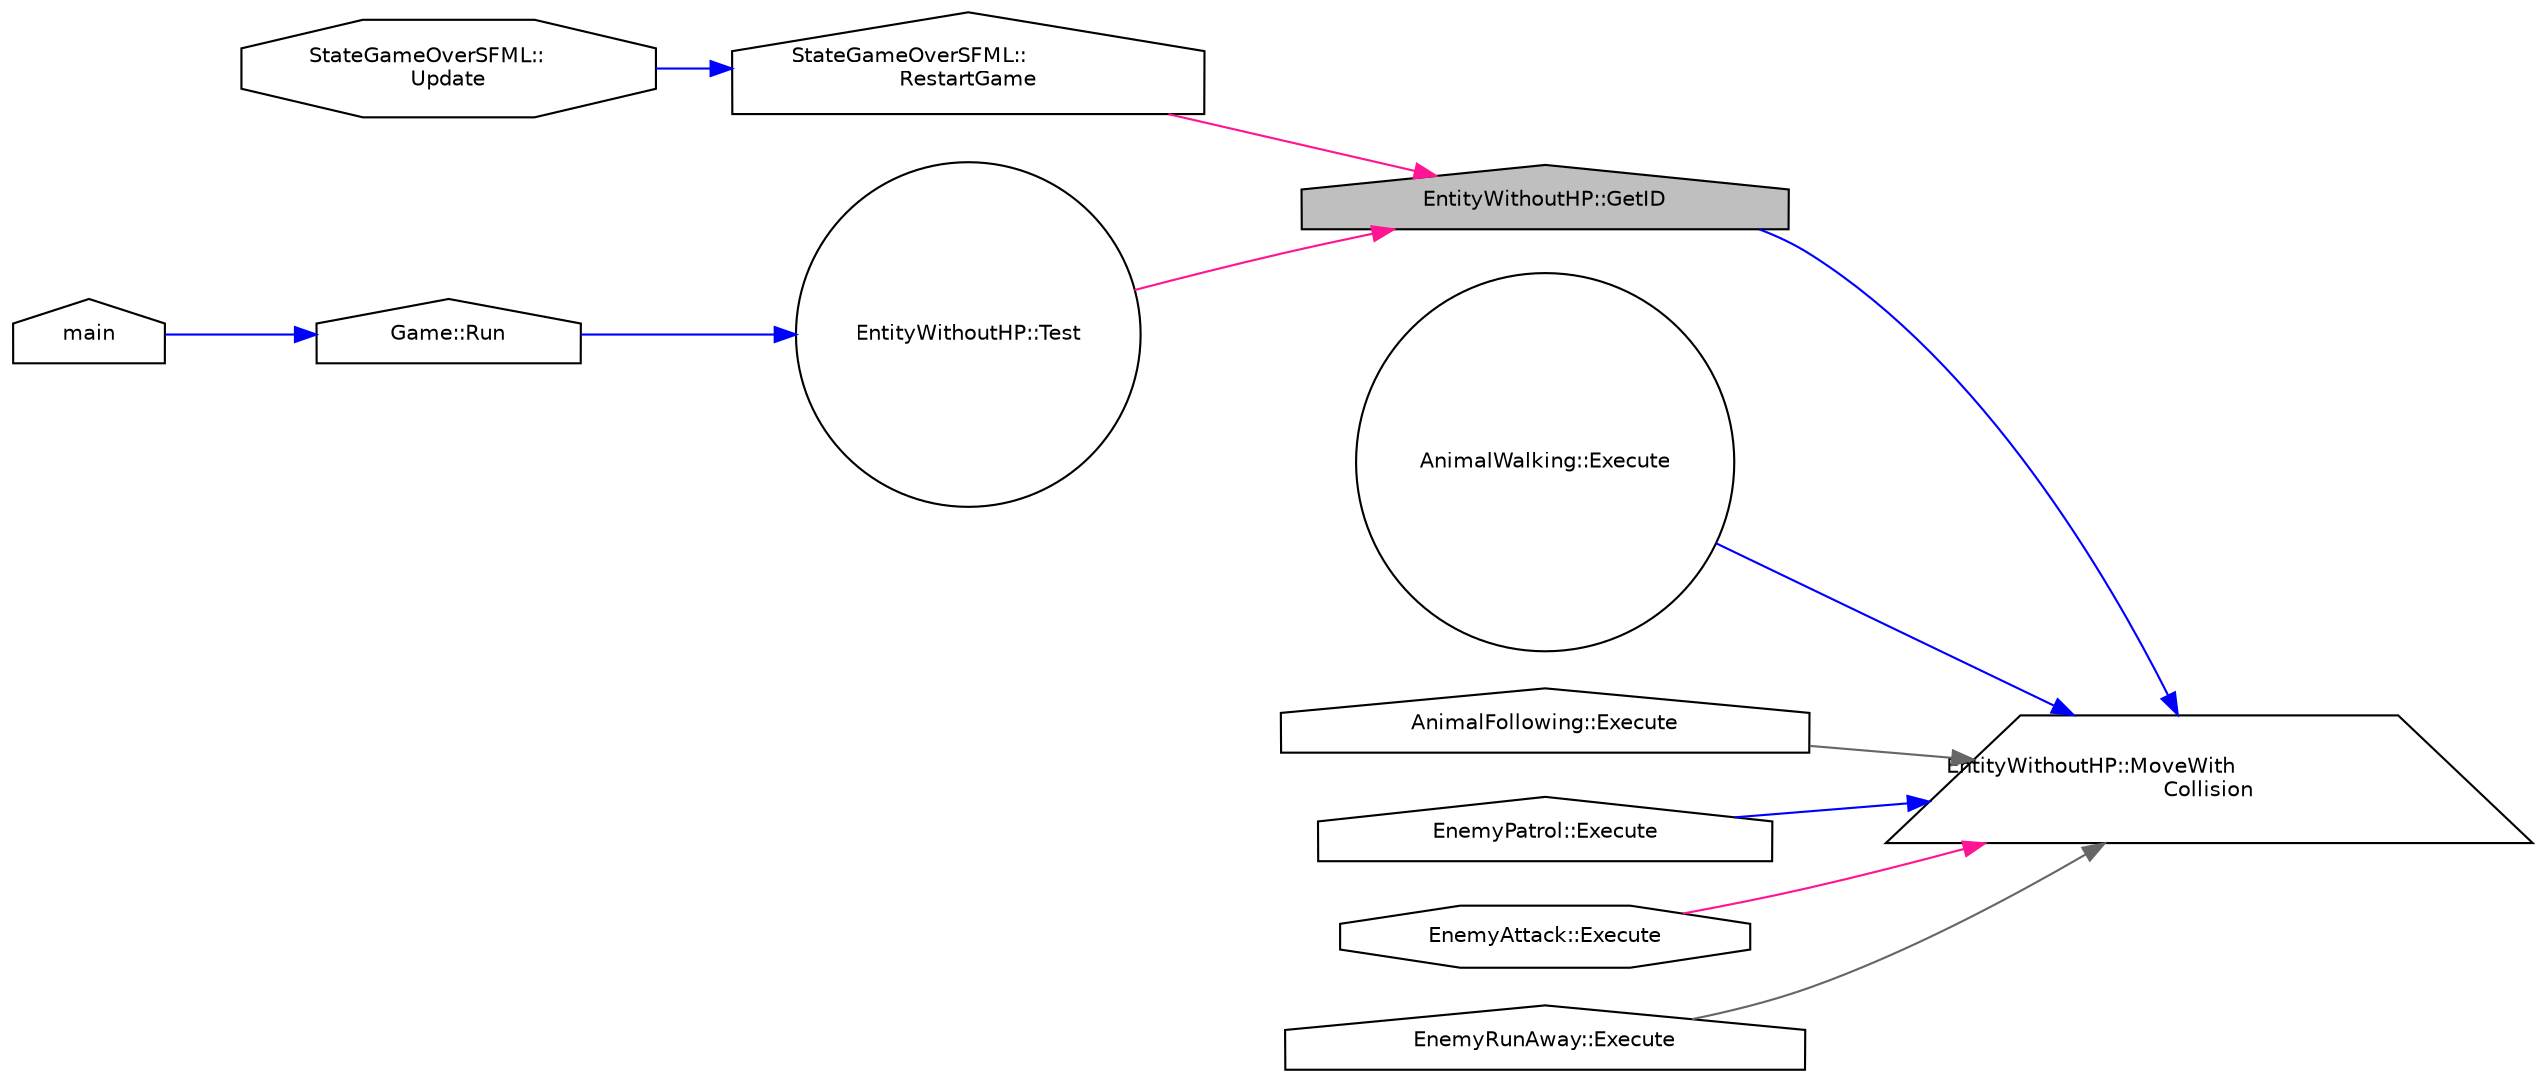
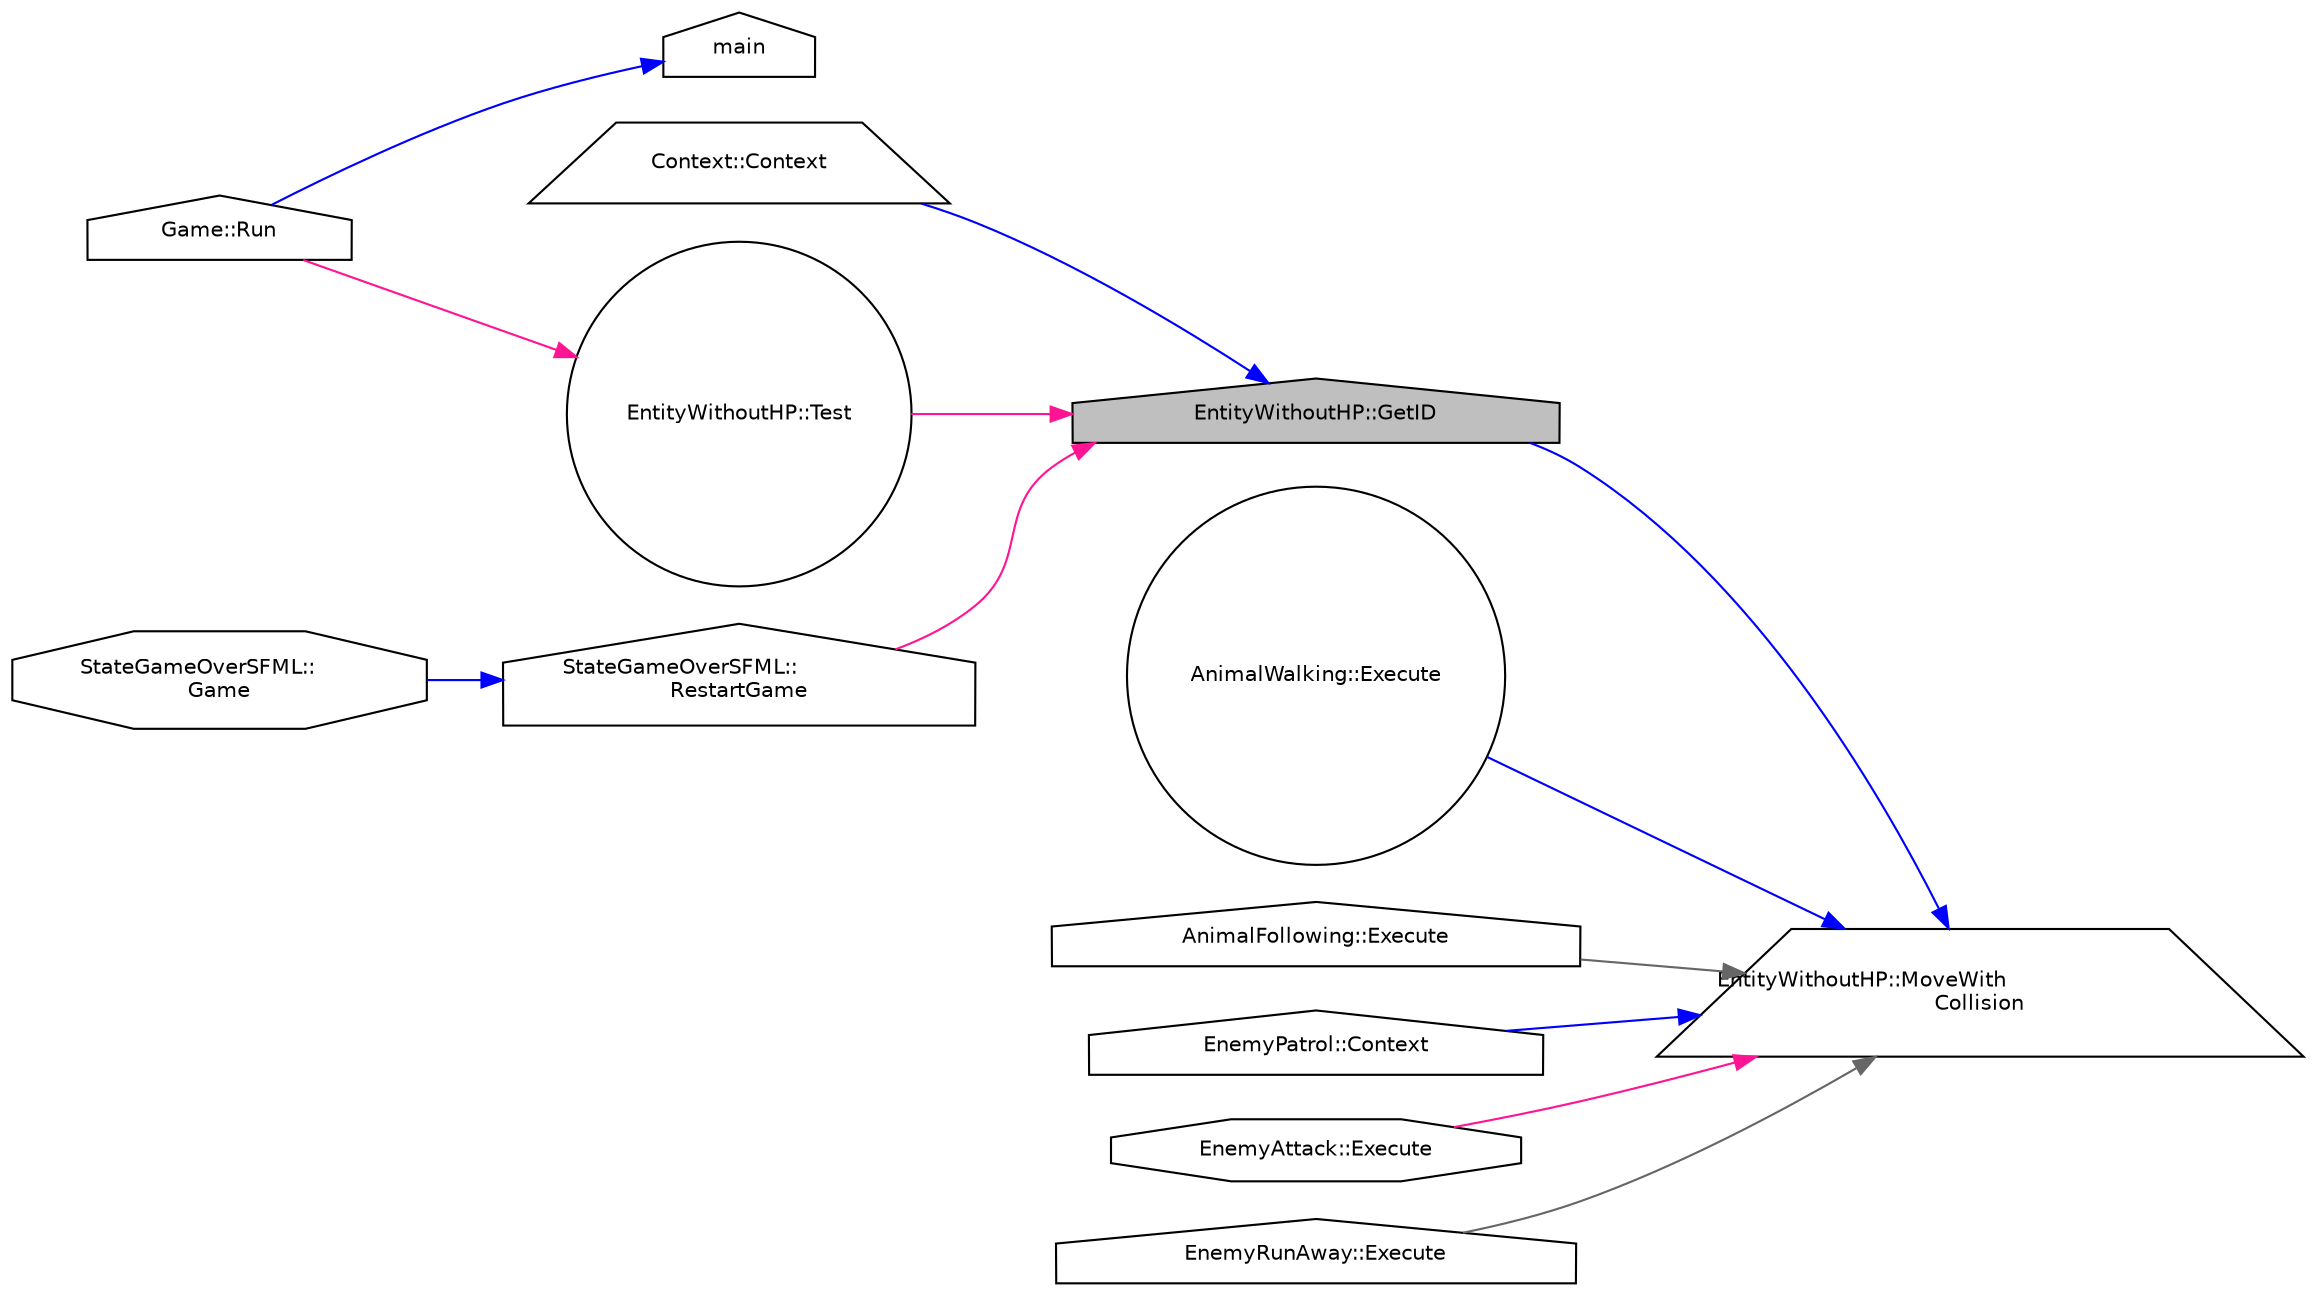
(449, 69) -> (220, 680)
none -> (739, 163)
(230, 335) -> (452, 122)
(678, 335) -> (430, 305)
(1545, 832) -> (1316, 1046)
